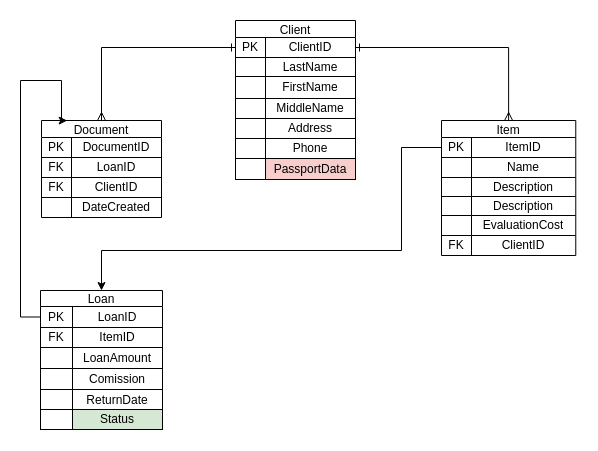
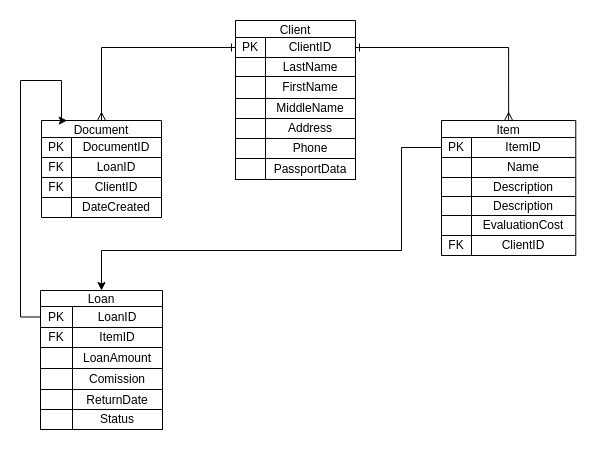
(311, 169) -> (311, 169)
(118, 420) -> (118, 420)
